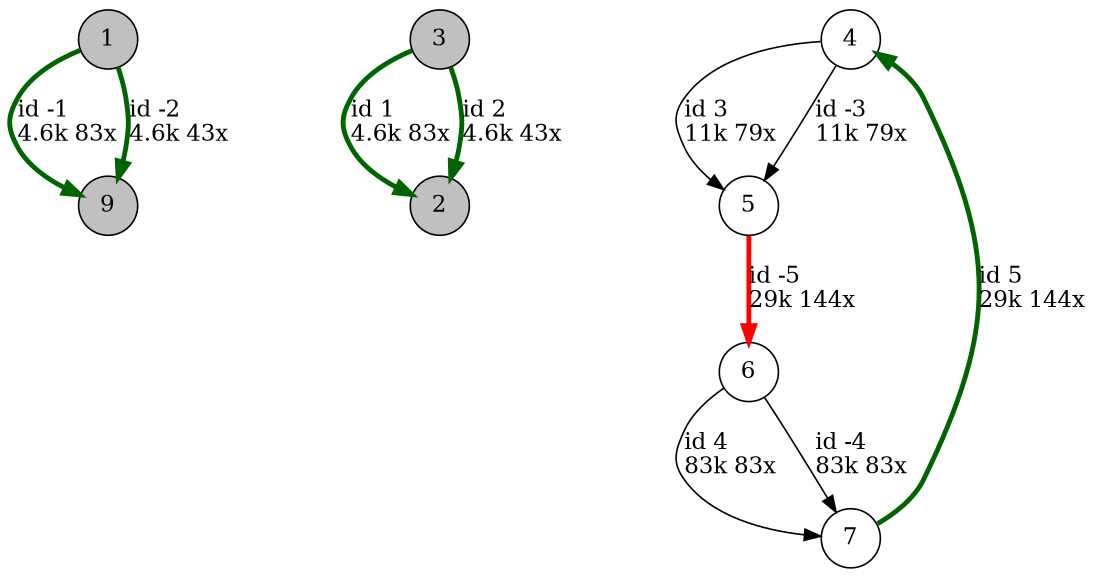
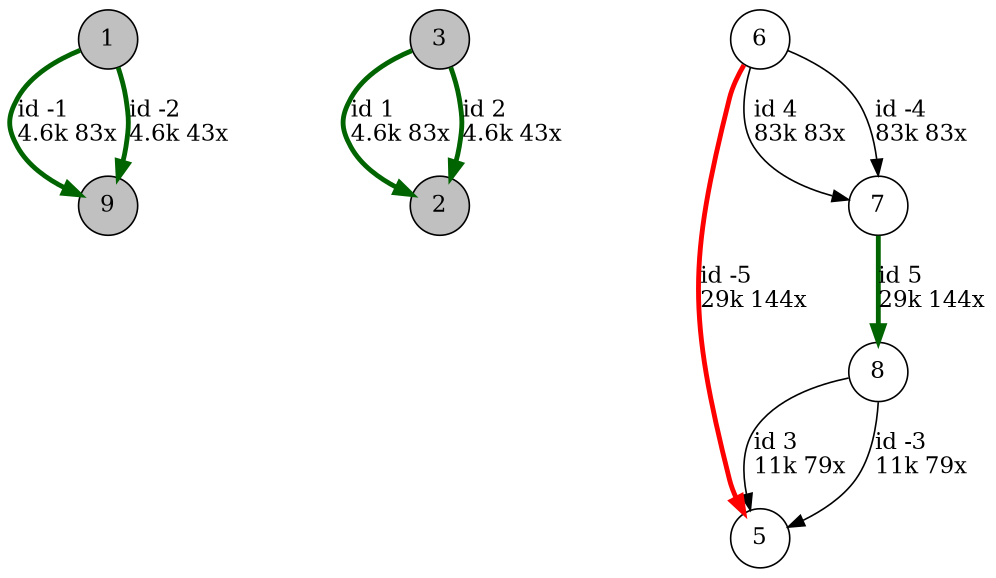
(851, 39) -> (878, 372)
(749, 280) -> (699, 281)
